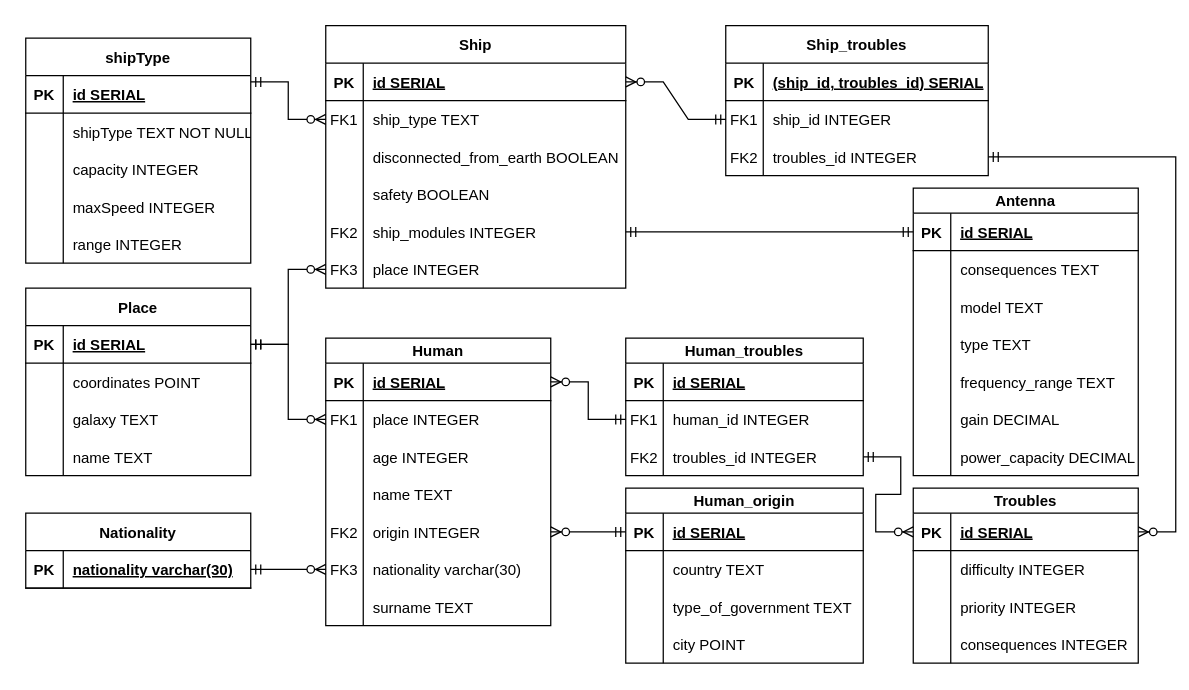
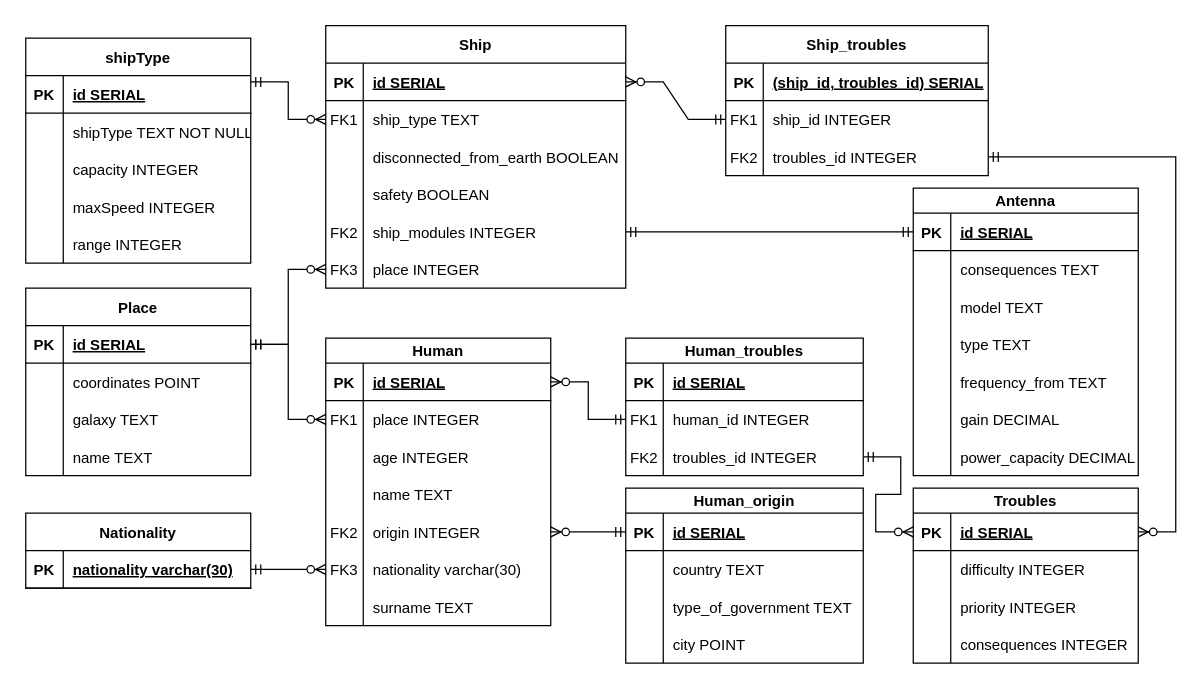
(1042, 383) -> (1038, 383)
